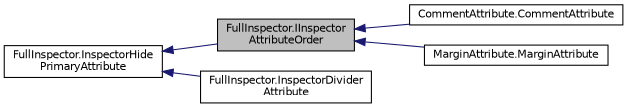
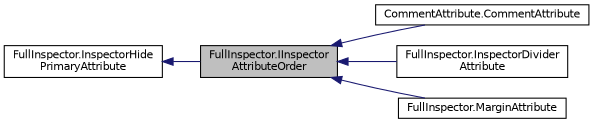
(516, 55) -> (482, 108)
(187, 75) -> (372, 62)
